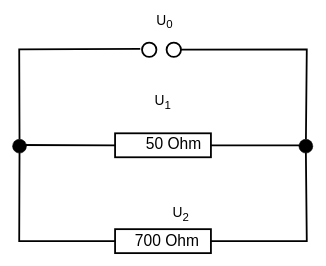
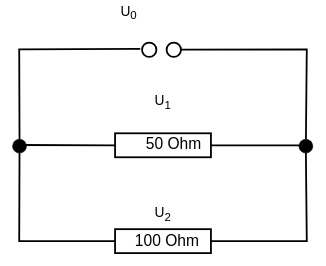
(165, 21) -> (129, 12)
(181, 215) -> (163, 215)
(167, 242) -> (167, 242)
